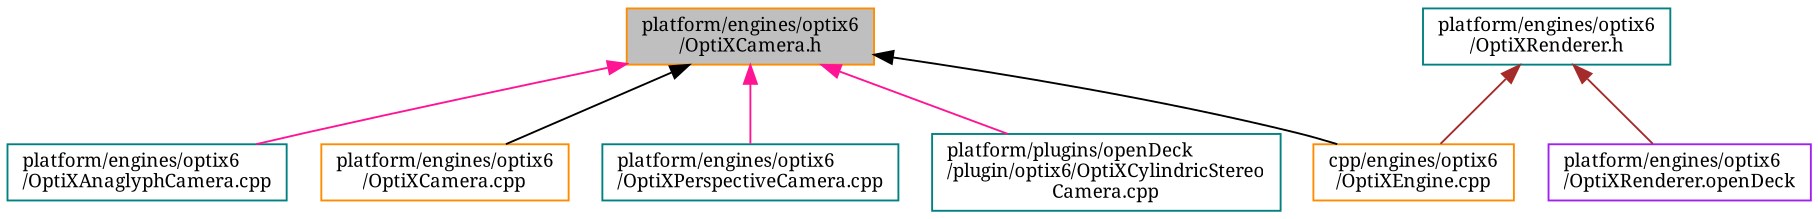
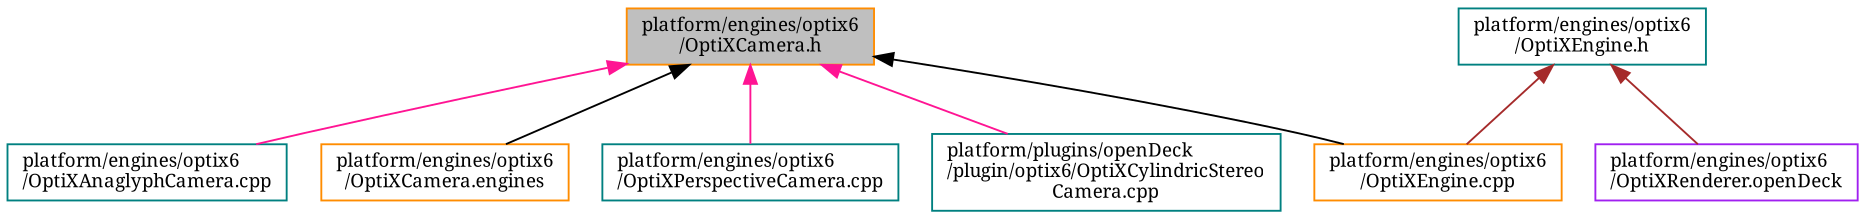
(1547, 37) -> (1582, 37)
(445, 172) -> (445, 172)
(1414, 172) -> (1438, 172)
